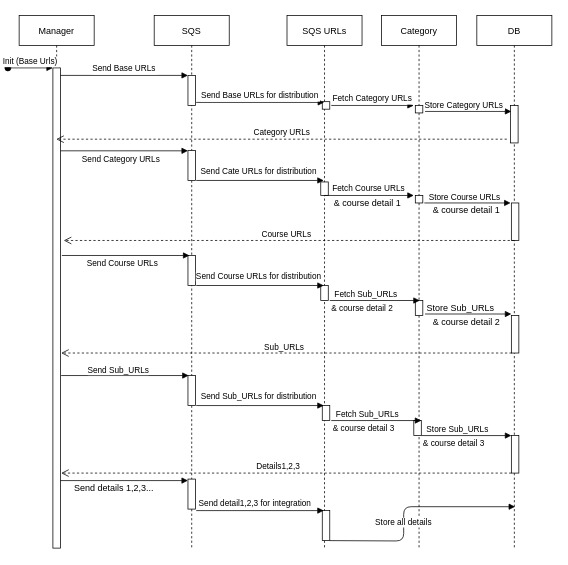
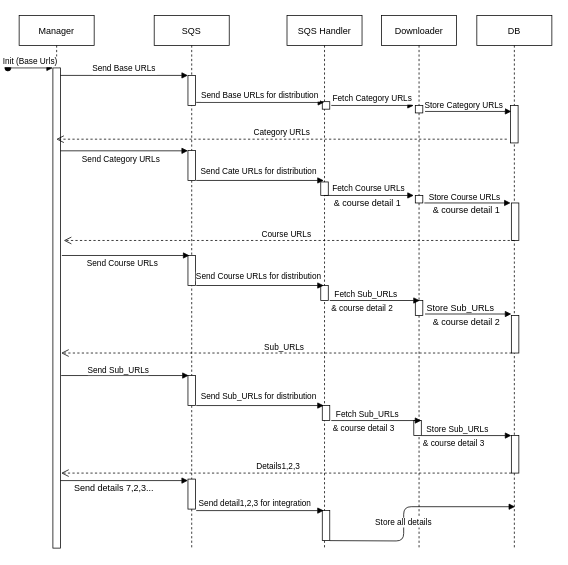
(324, 31) -> (324, 31)
(419, 31) -> (419, 31)
(114, 488) -> (114, 488)
